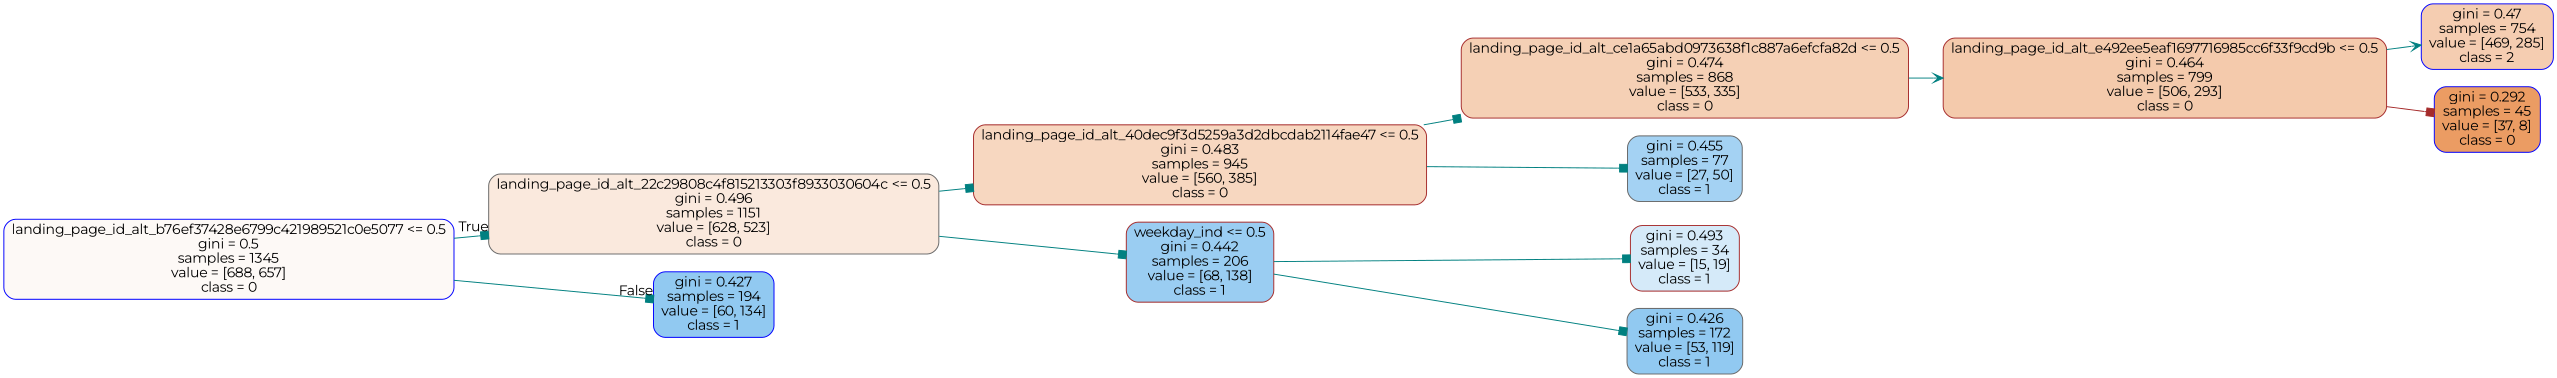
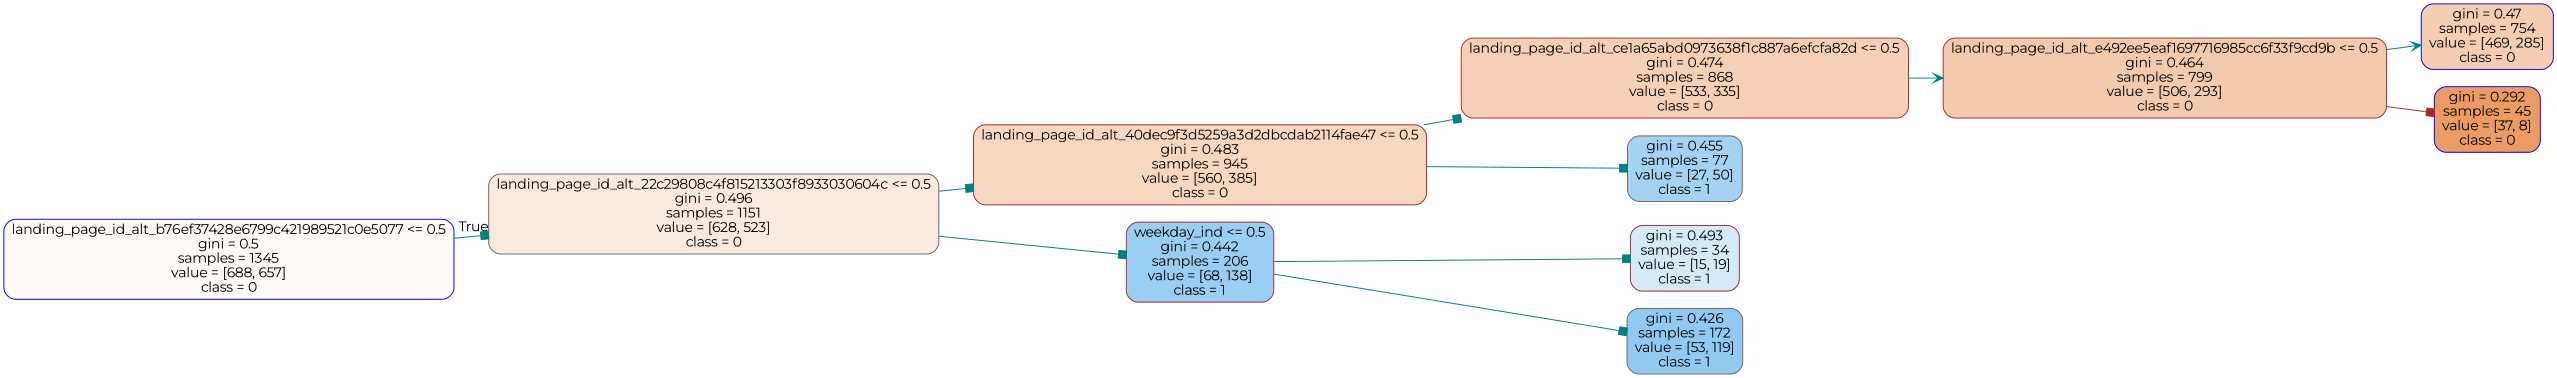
(2487, 37) -> (2487, 37)
(714, 305) -> none
